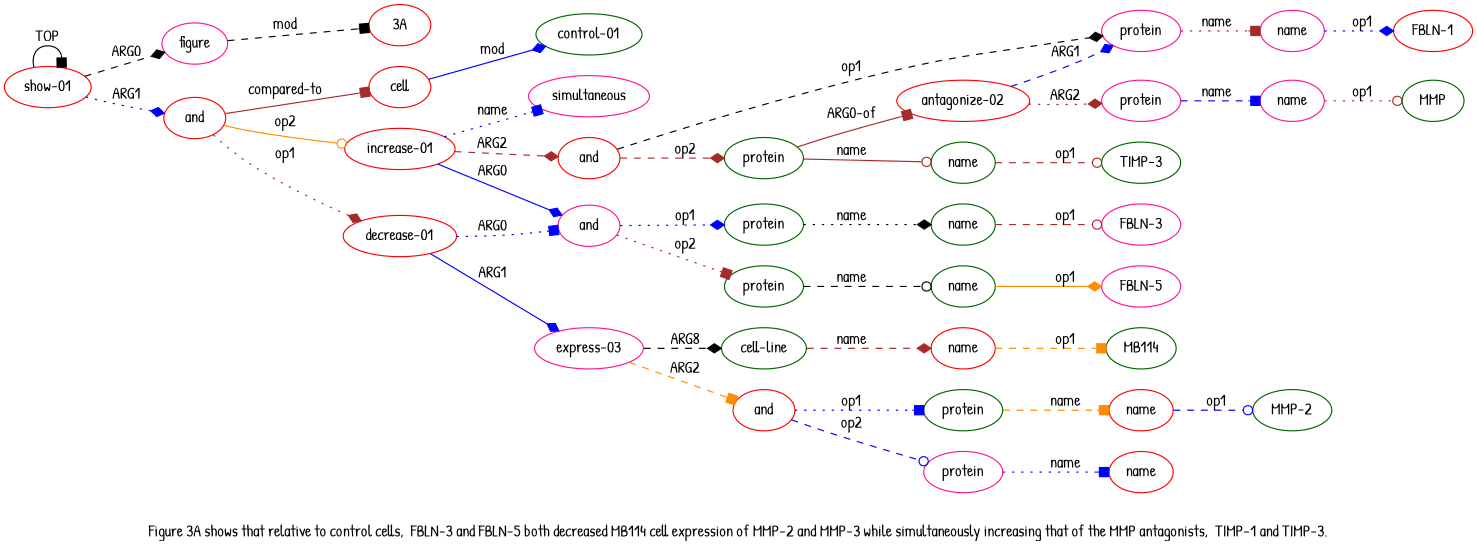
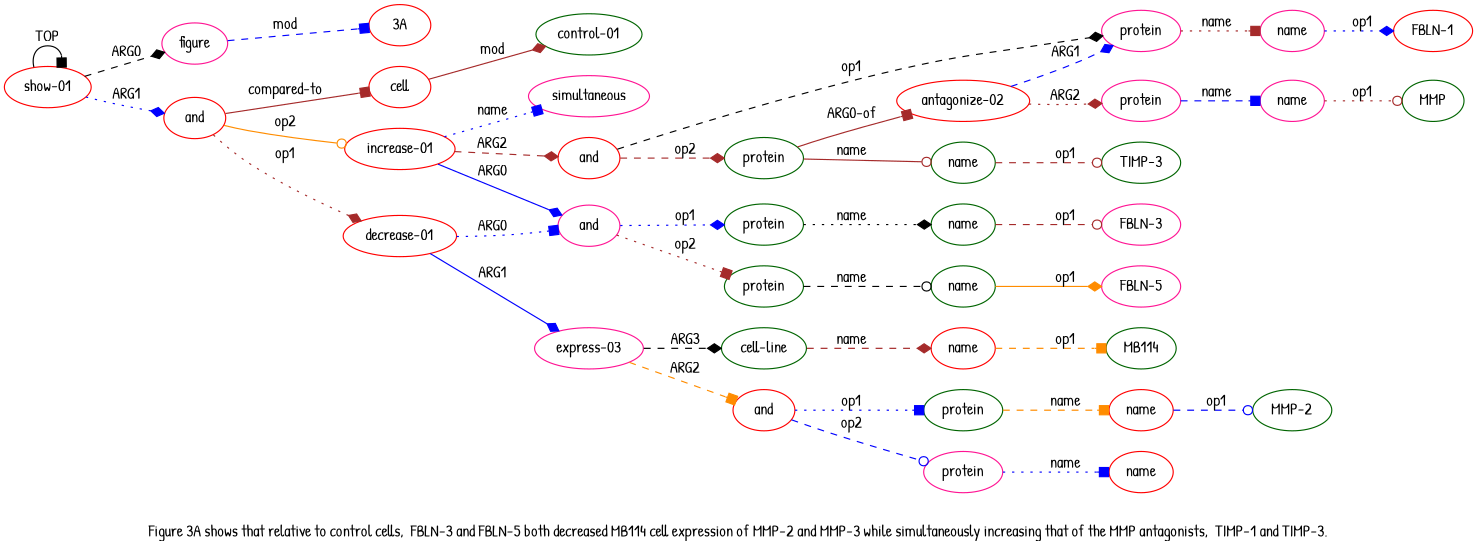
(292, 35) -> (292, 35)
(480, 65) -> (480, 65)
(685, 340) -> (685, 340)
